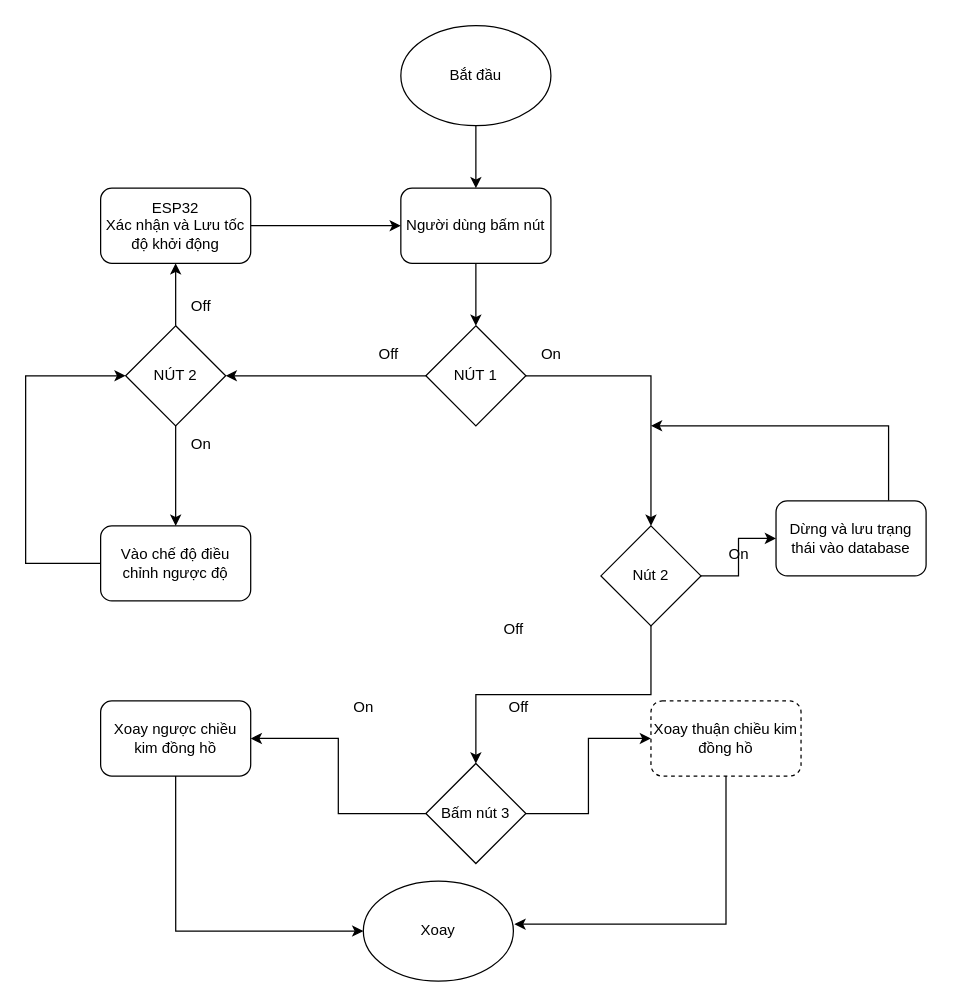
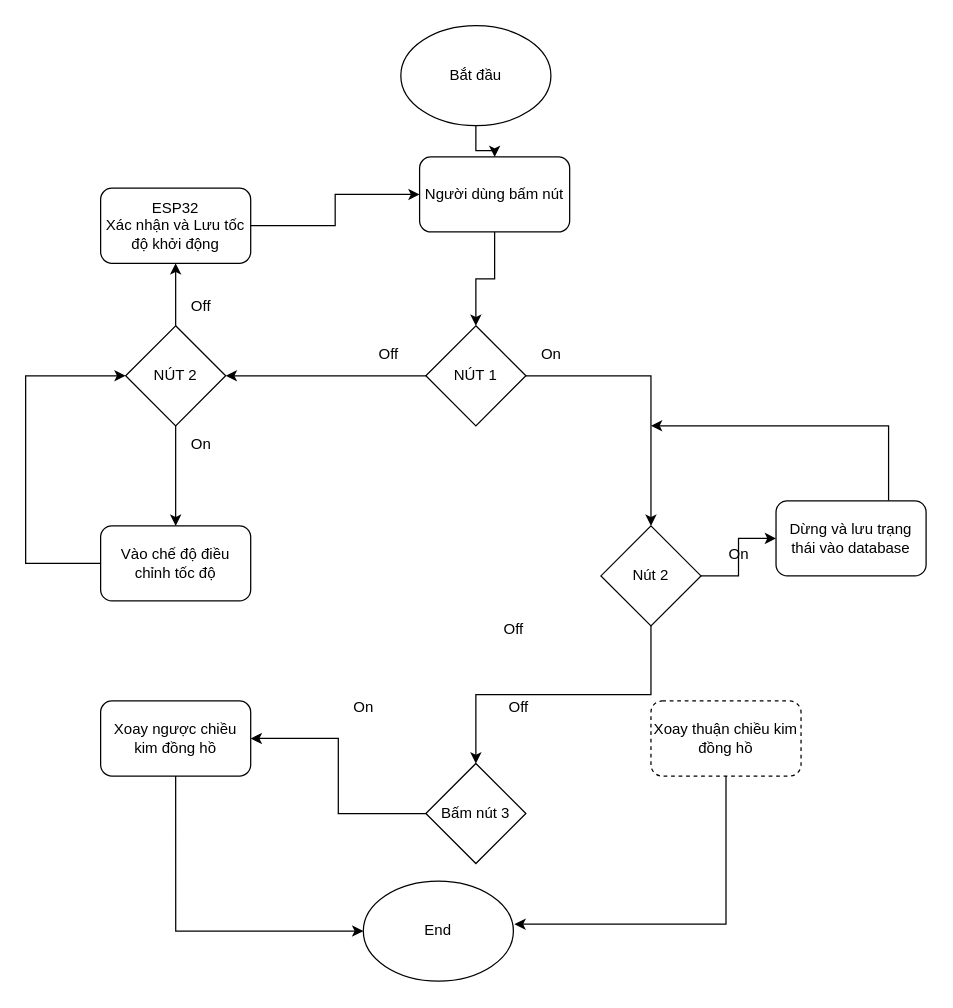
(476, 226) -> (494, 194)
(176, 563) -> (176, 563)
(588, 780) -> none
(438, 931) -> (438, 931)
